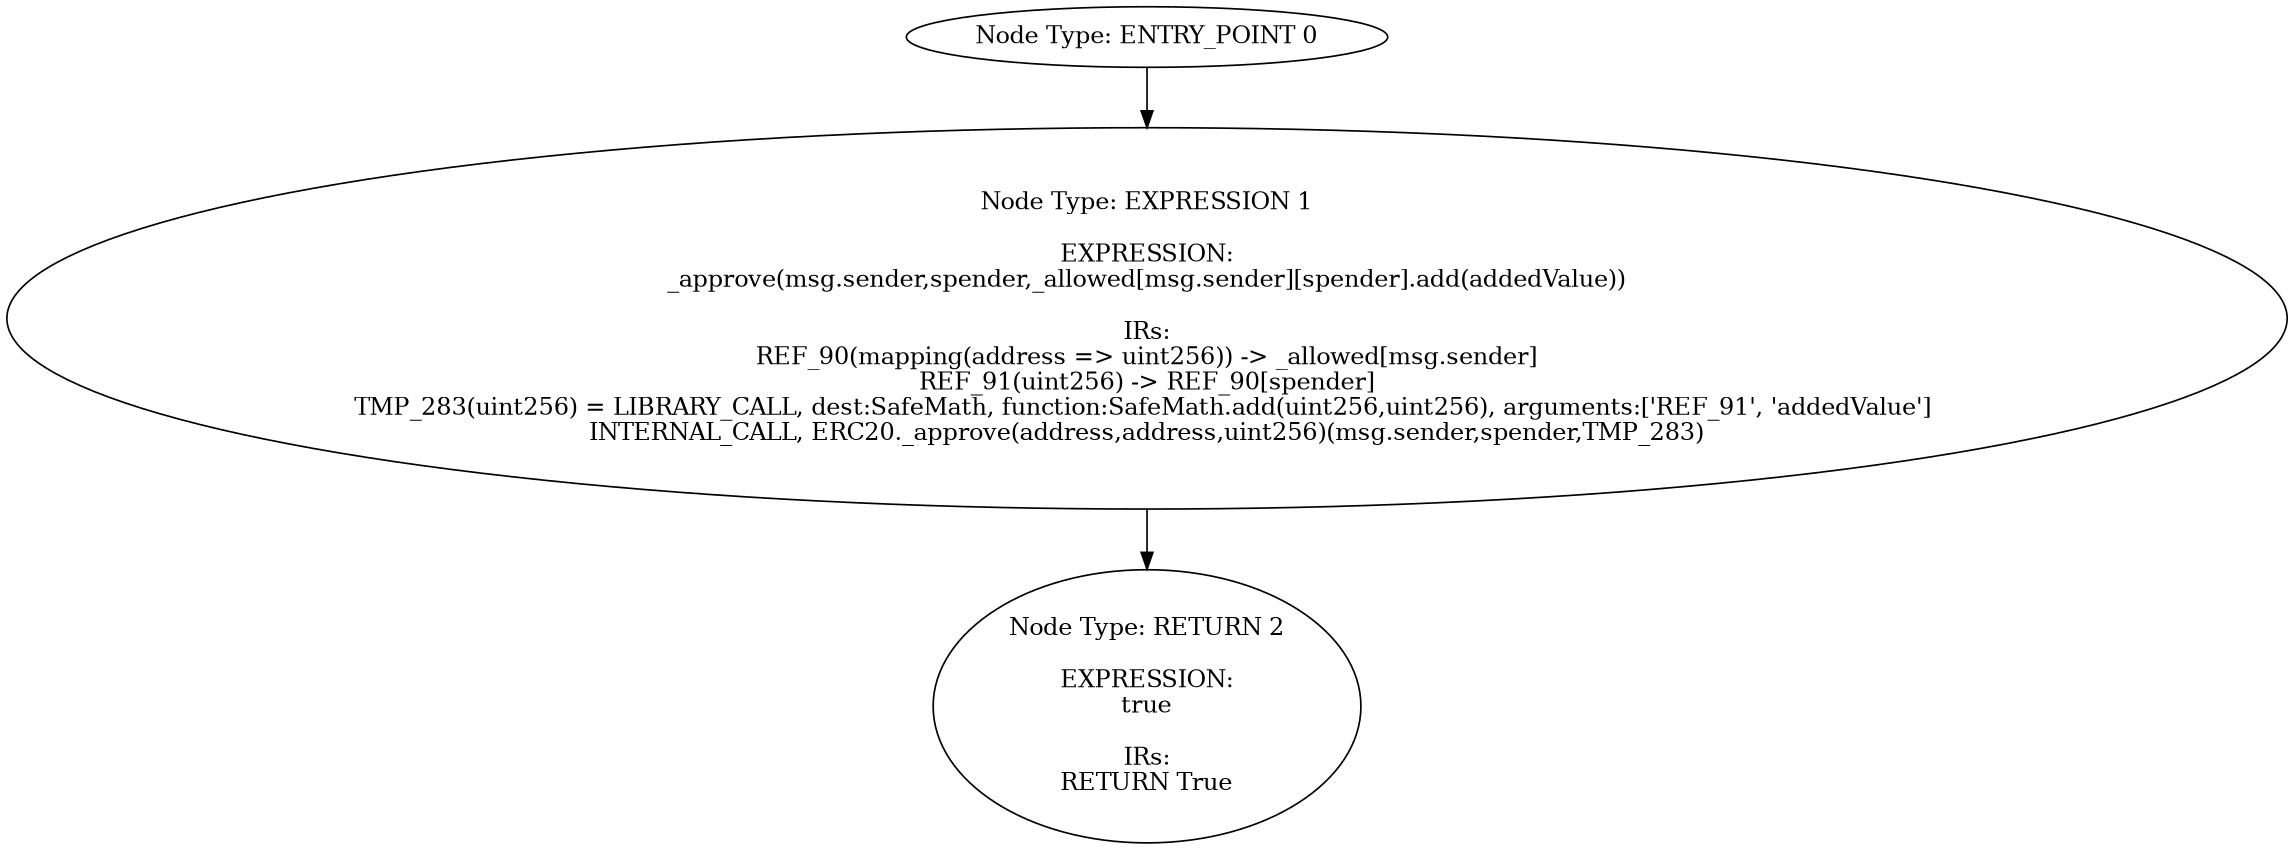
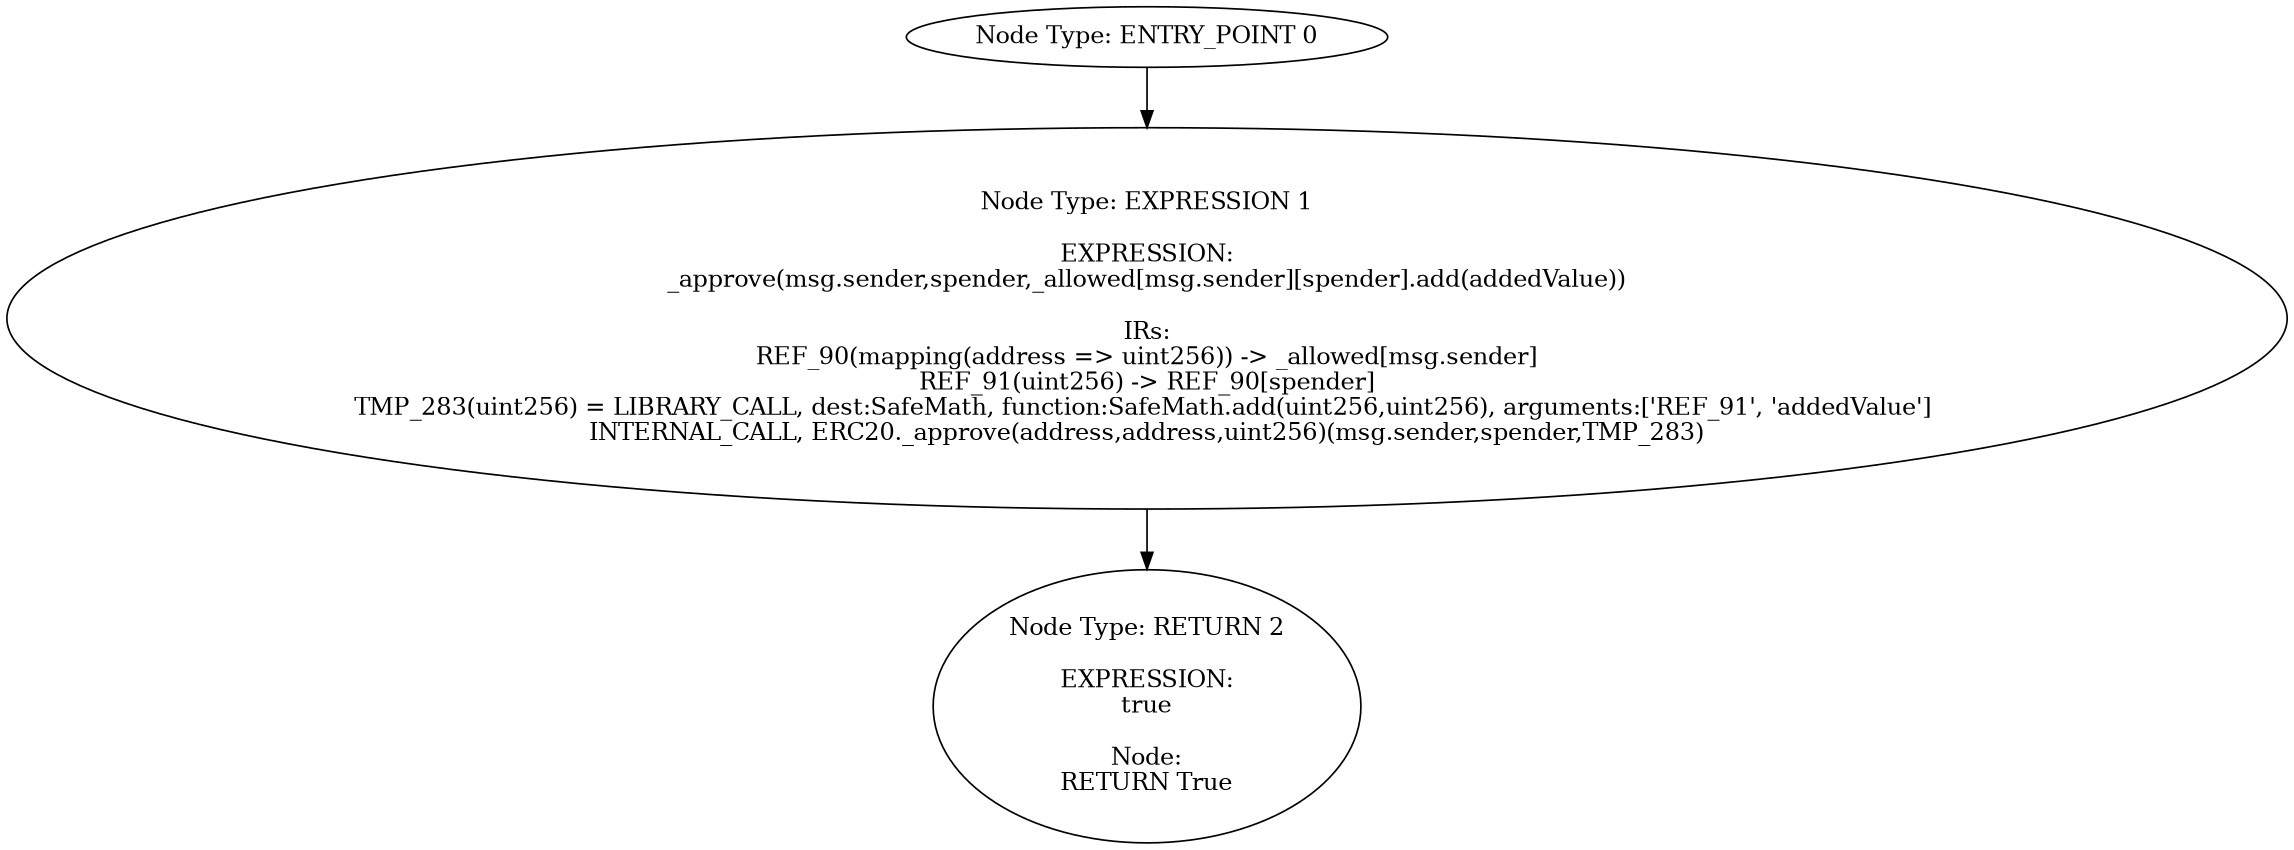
(1147, 706) -> (1147, 706)
